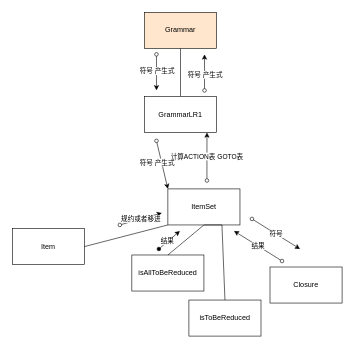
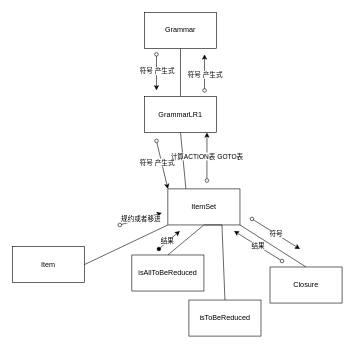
(180, 30) -> (180, 30)
none -> (183, 161)
(48, 246) -> (48, 264)
none -> (273, 246)
